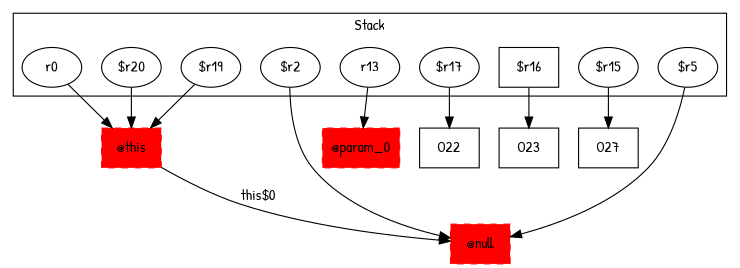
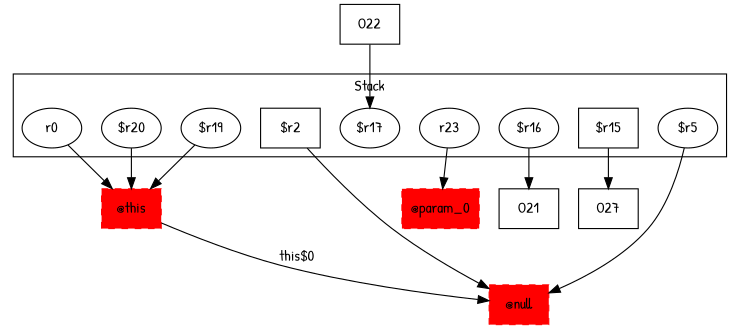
(290, 67) -> (290, 128)
(370, 67) -> (449, 128)
(529, 67) -> (529, 128)
(608, 67) -> (608, 128)
(449, 103) -> (370, 67)
(529, 148) -> (529, 209)
